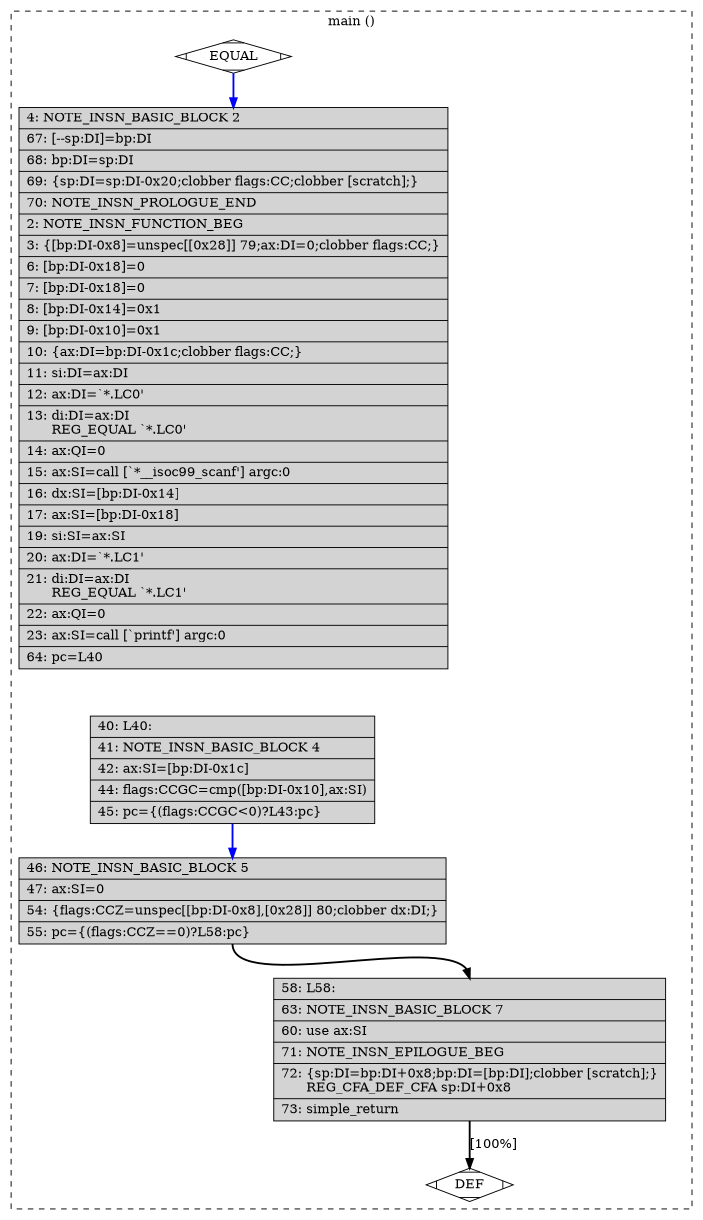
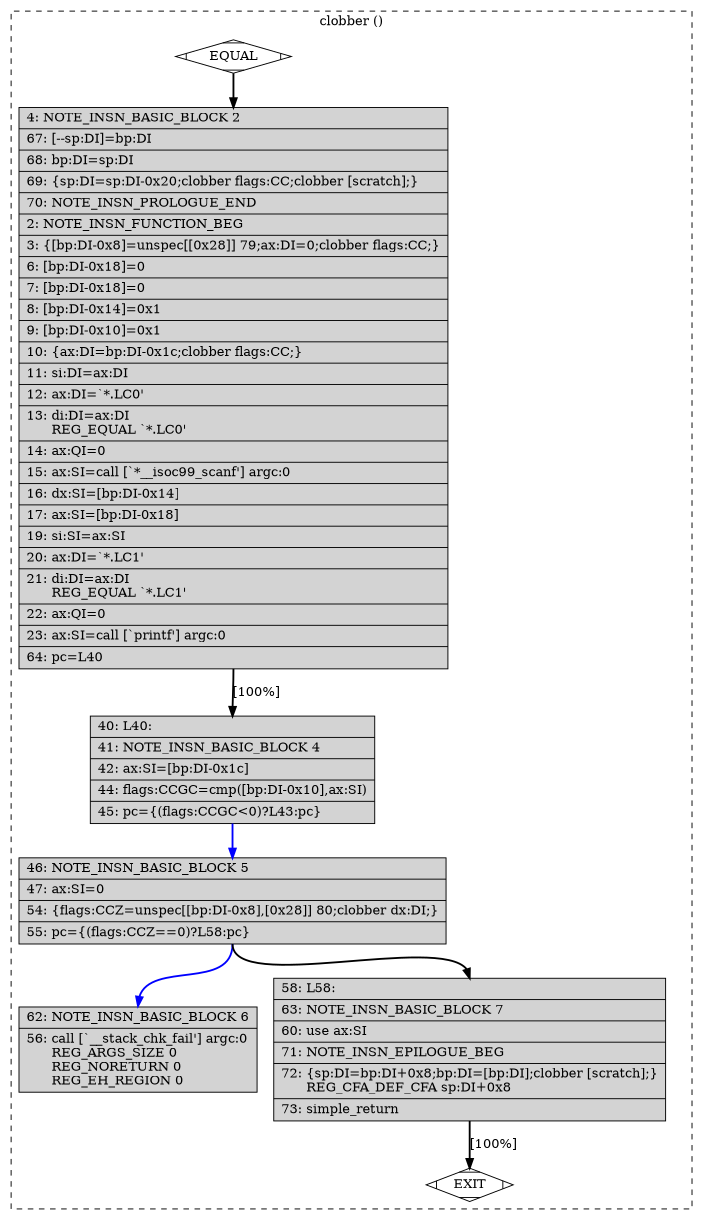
(352, 22) -> (352, 22)
(233, 86) -> (233, 86)
none -> (233, 688)
none -> (138, 1050)
(470, 1185) -> (470, 1185)
